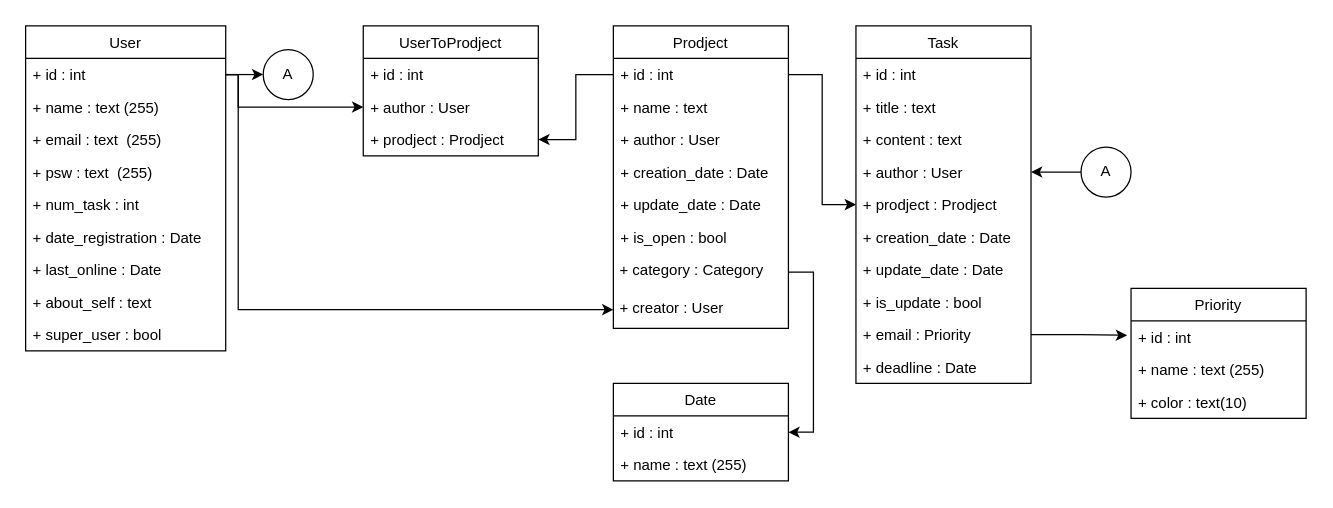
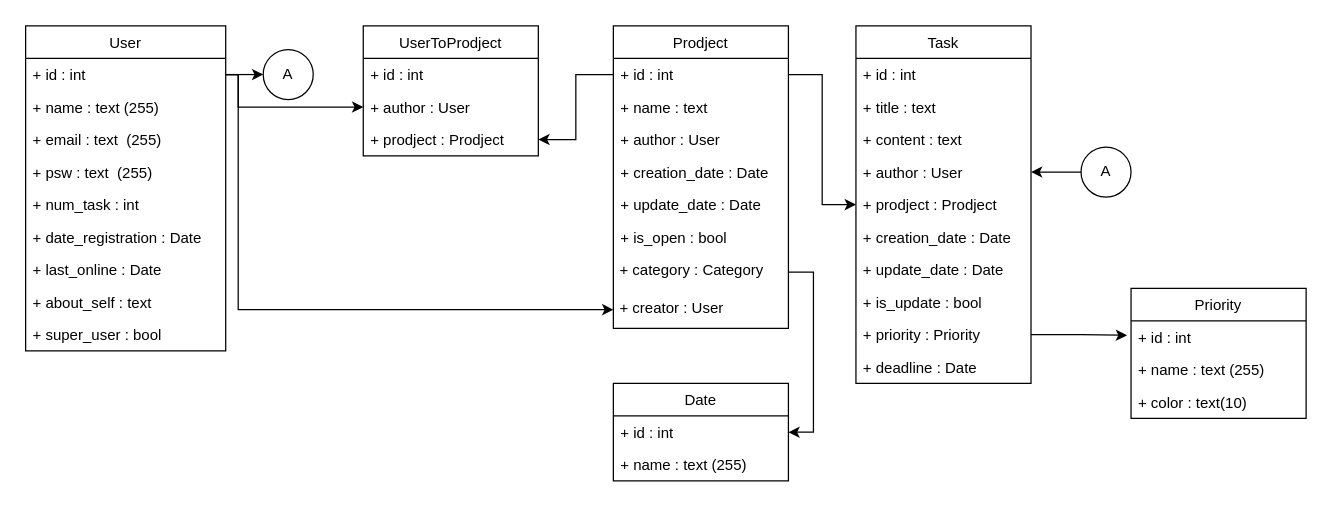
(923, 335) -> (935, 335)
